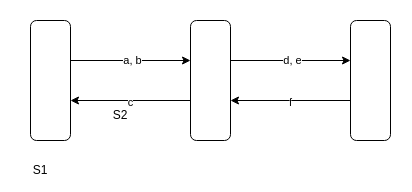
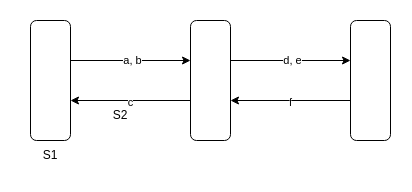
(41, 171) -> (51, 156)
